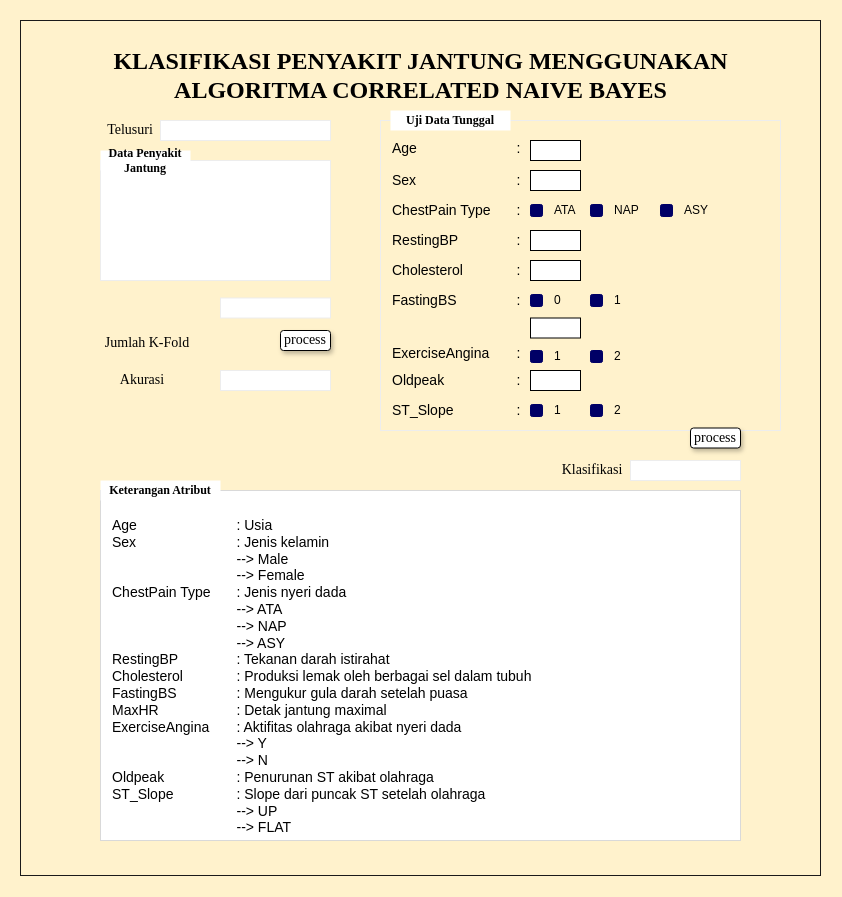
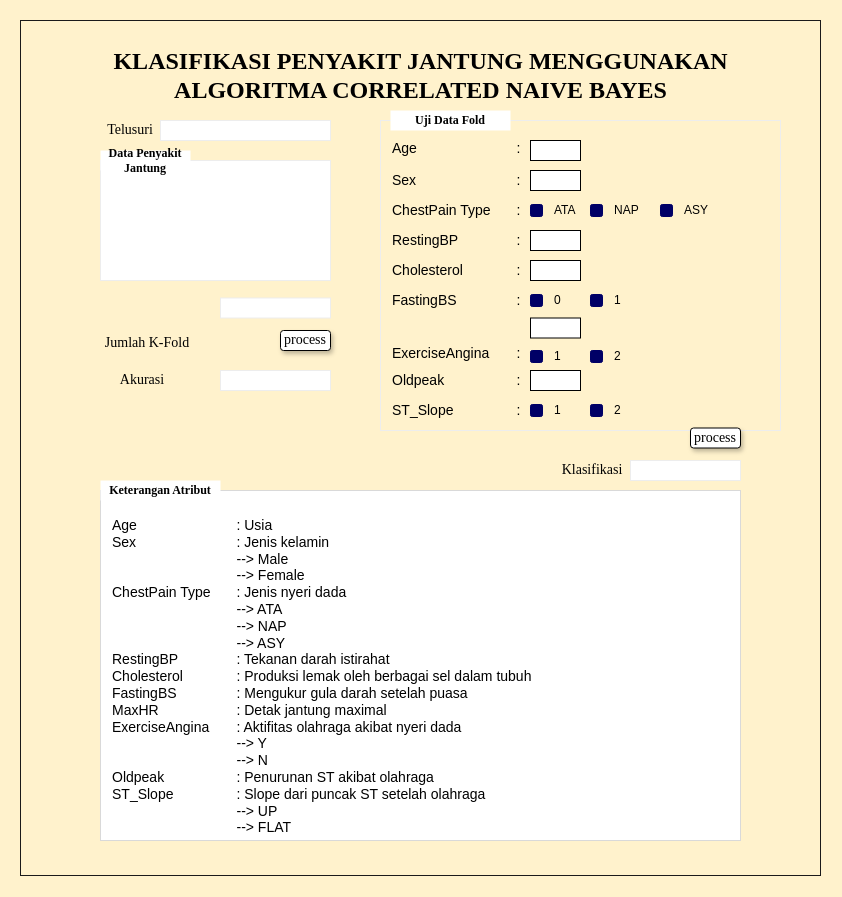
(451, 121) -> (451, 121)
